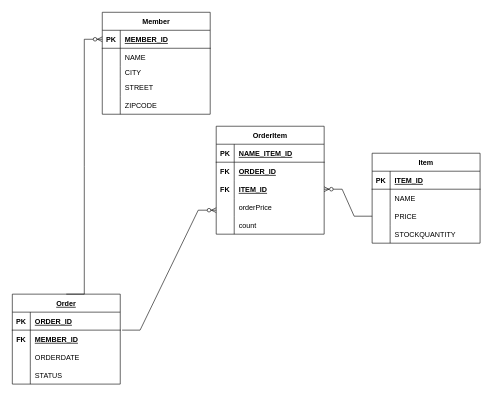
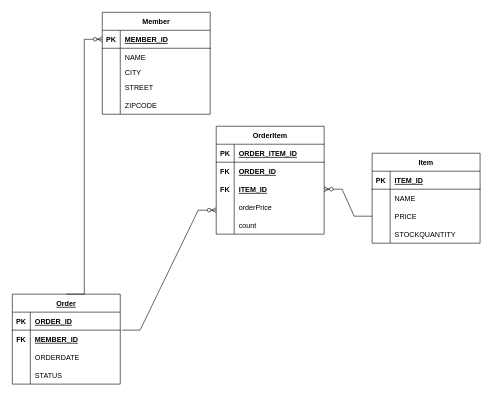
(263, 154) -> (265, 154)
